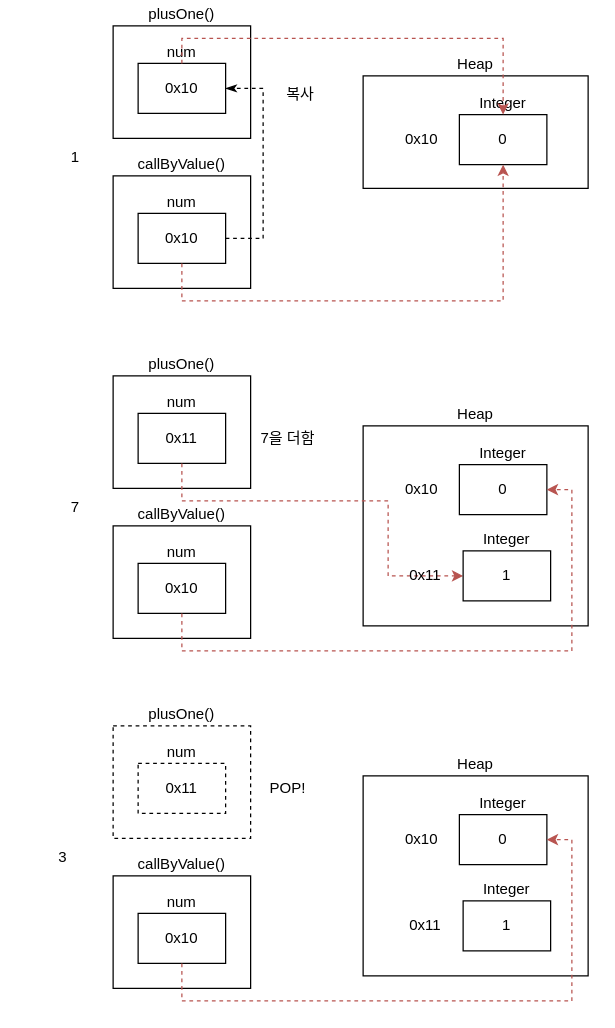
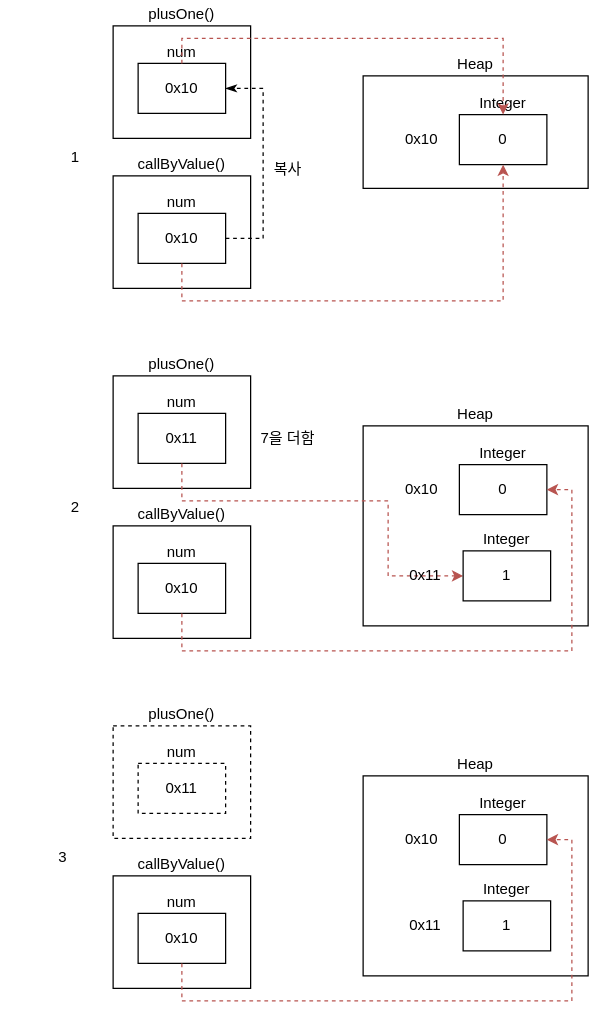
(301, 94) -> (288, 169)
(76, 507) -> (76, 507)
(288, 788) -> none
